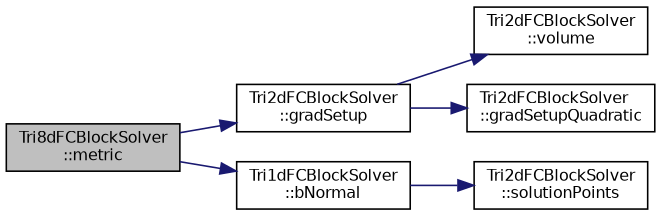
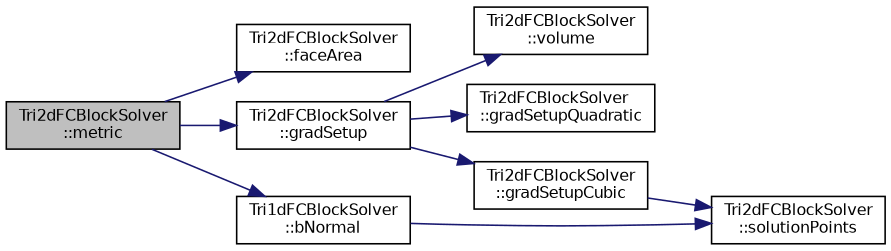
none -> (323, 48)
(93, 148) -> (93, 125)
none -> (561, 185)
